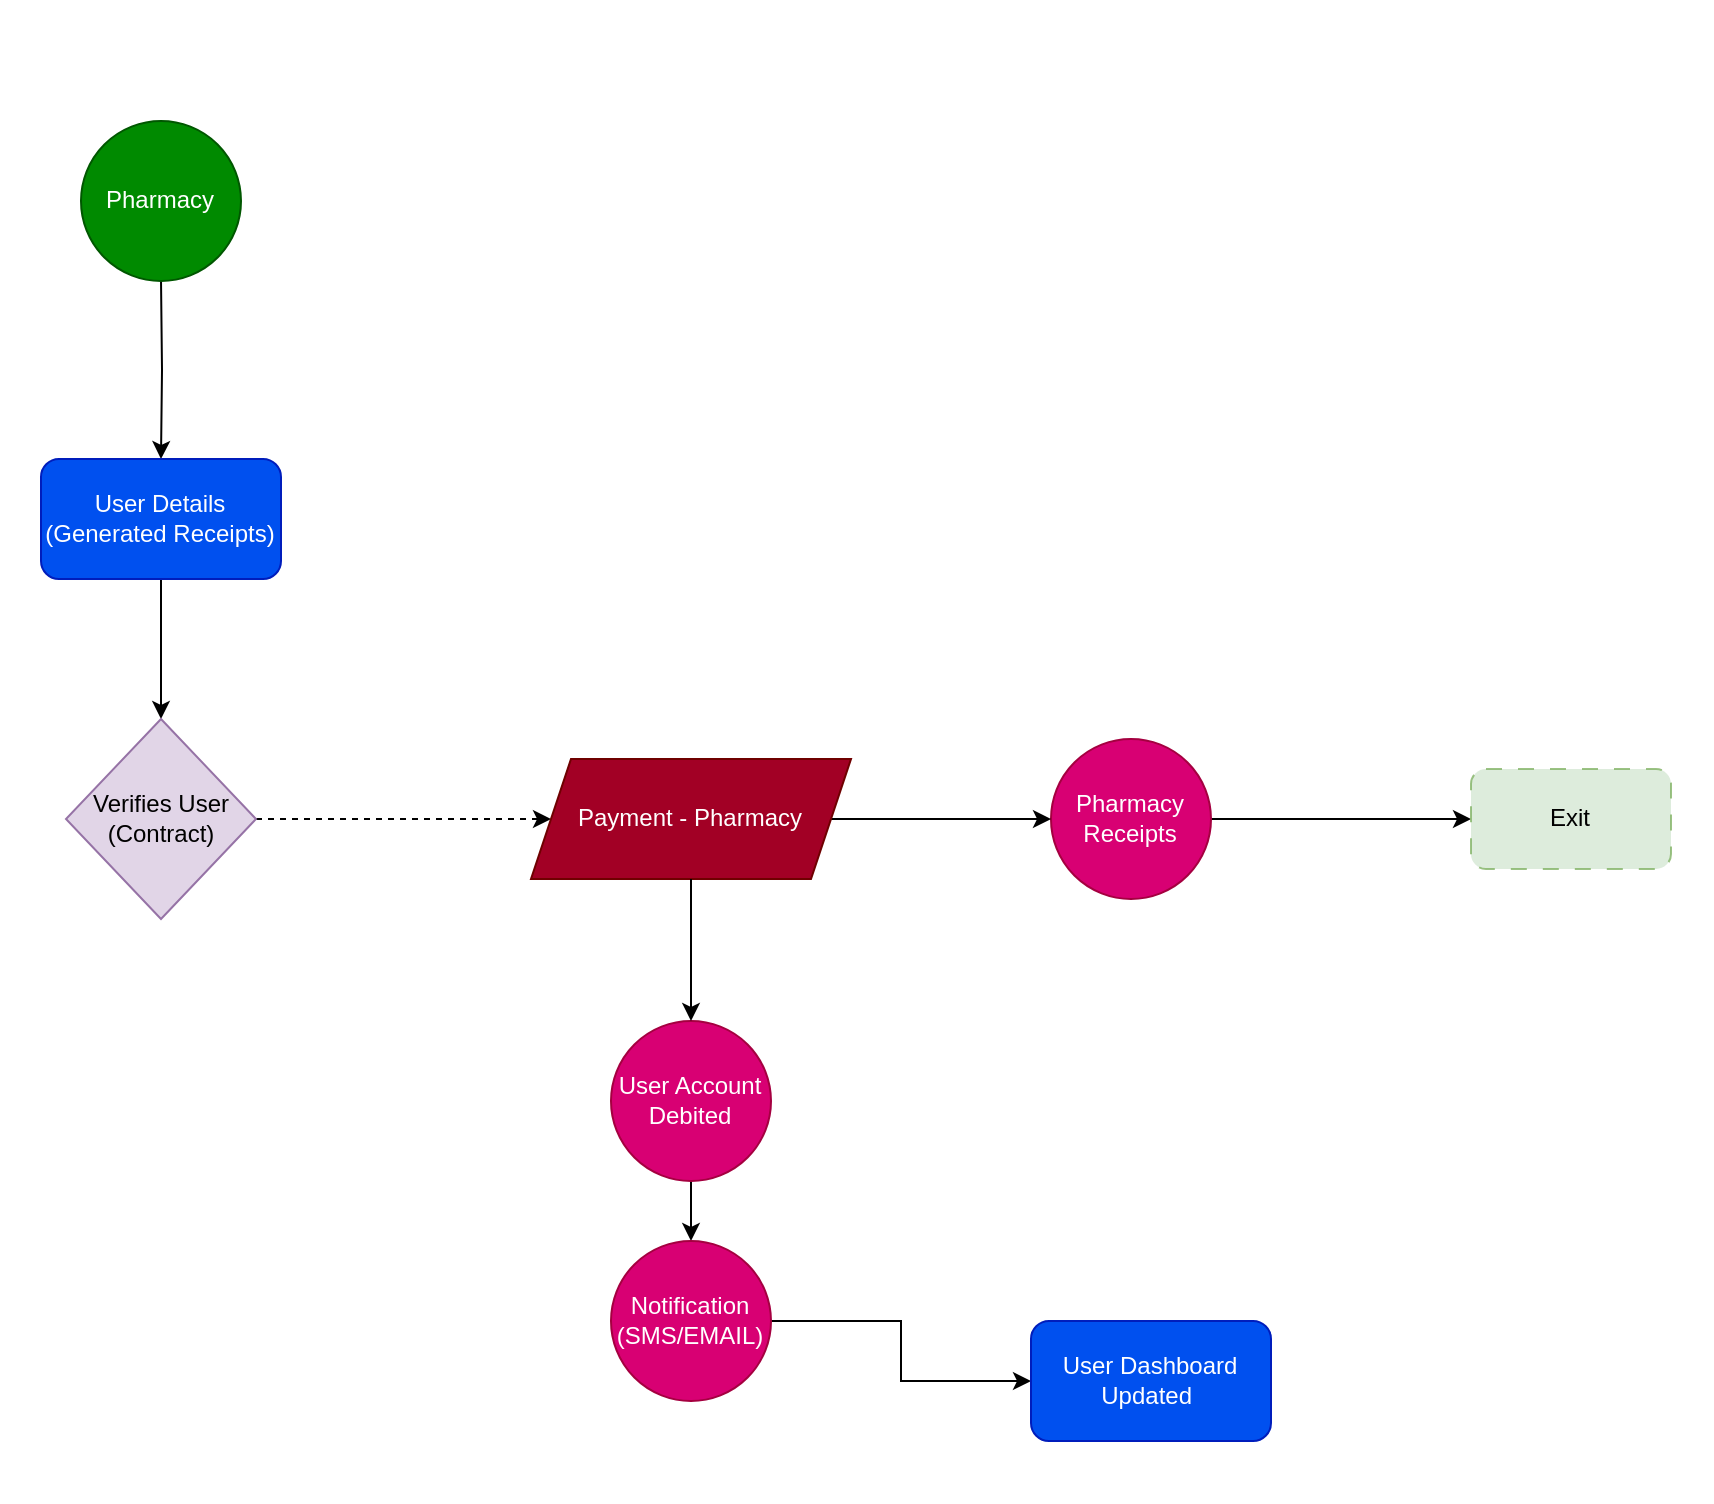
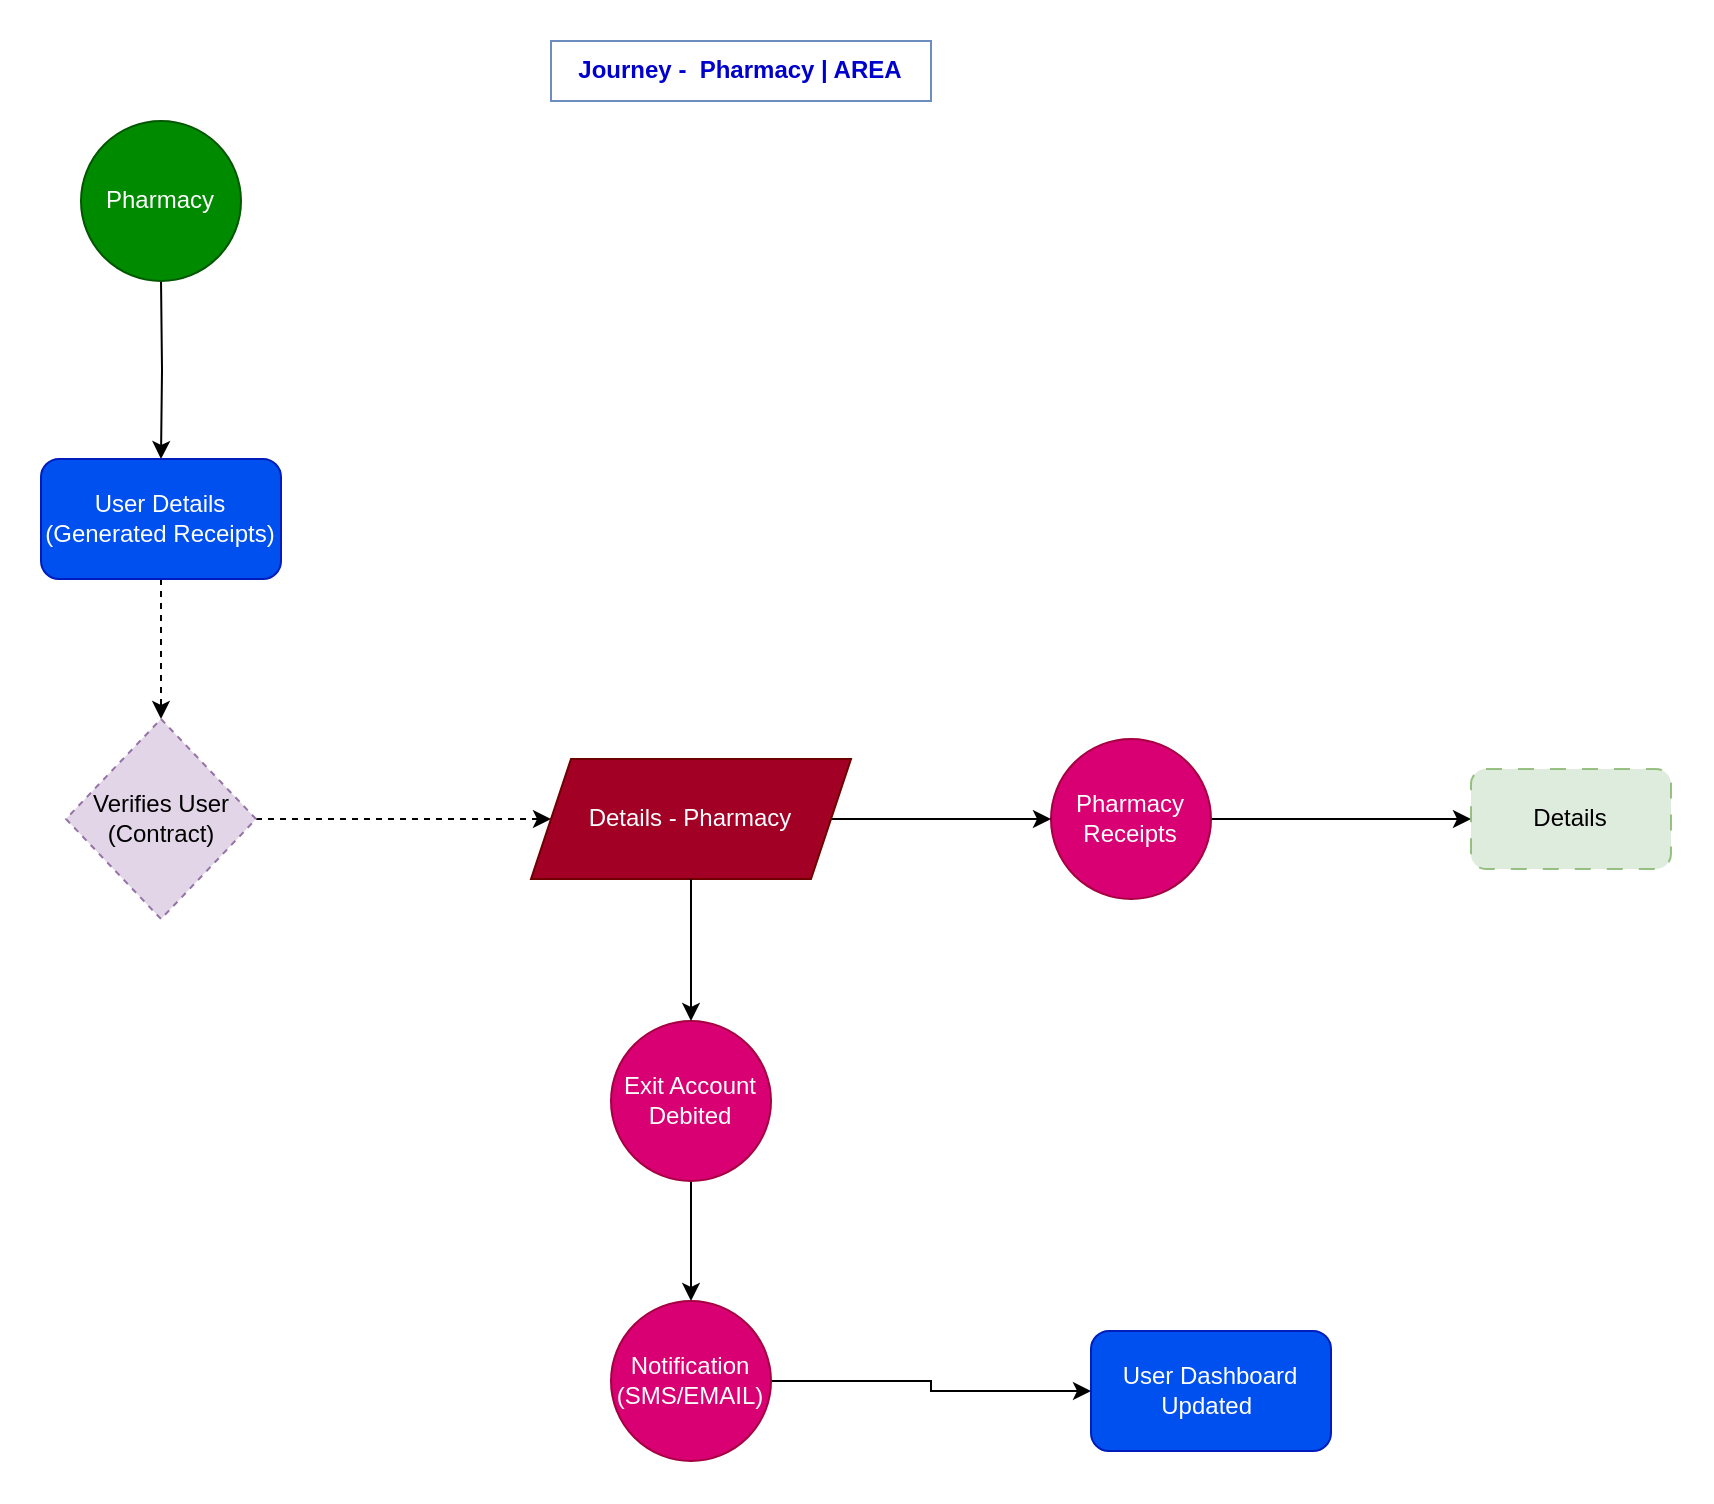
none -> (741, 71)
(161, 640) -> (161, 640)
(161, 819) -> (161, 819)
(691, 819) -> (691, 819)
(1571, 819) -> (1571, 819)
(691, 1101) -> (691, 1101)
(691, 1321) -> (691, 1381)
(1151, 1381) -> (1211, 1391)
